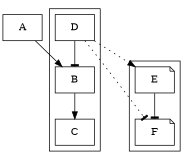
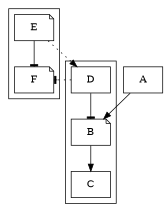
(112, 52) -> (55, 47)
(75, 80) -> (91, 132)
